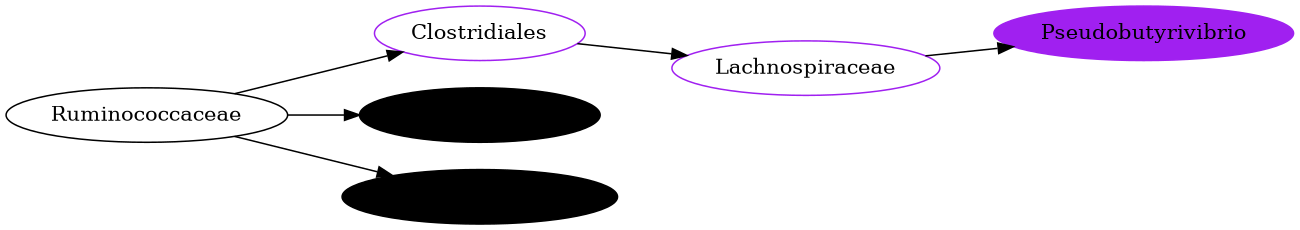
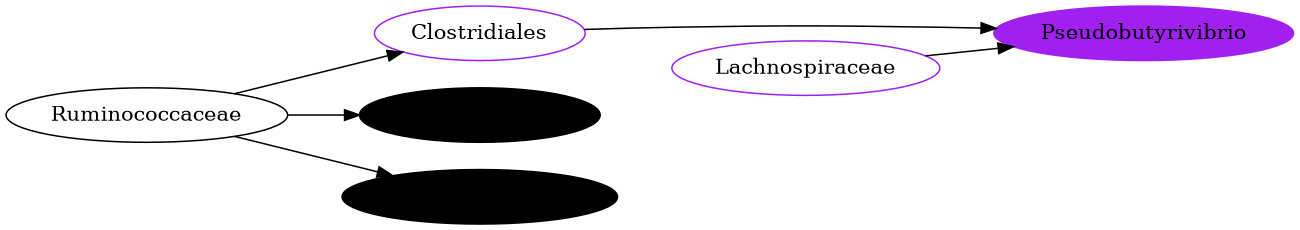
(624, 49) -> (783, 26)
